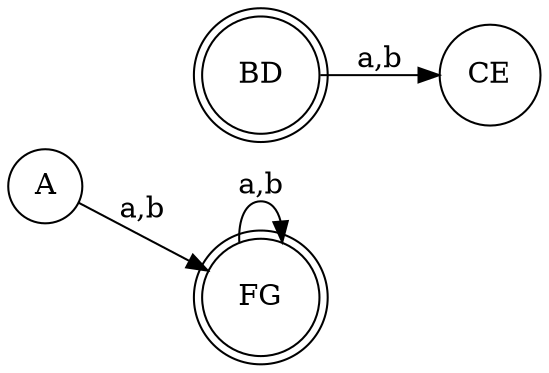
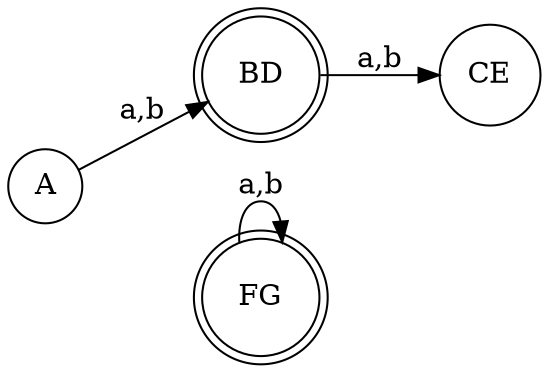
(134, 232) -> (134, 141)
